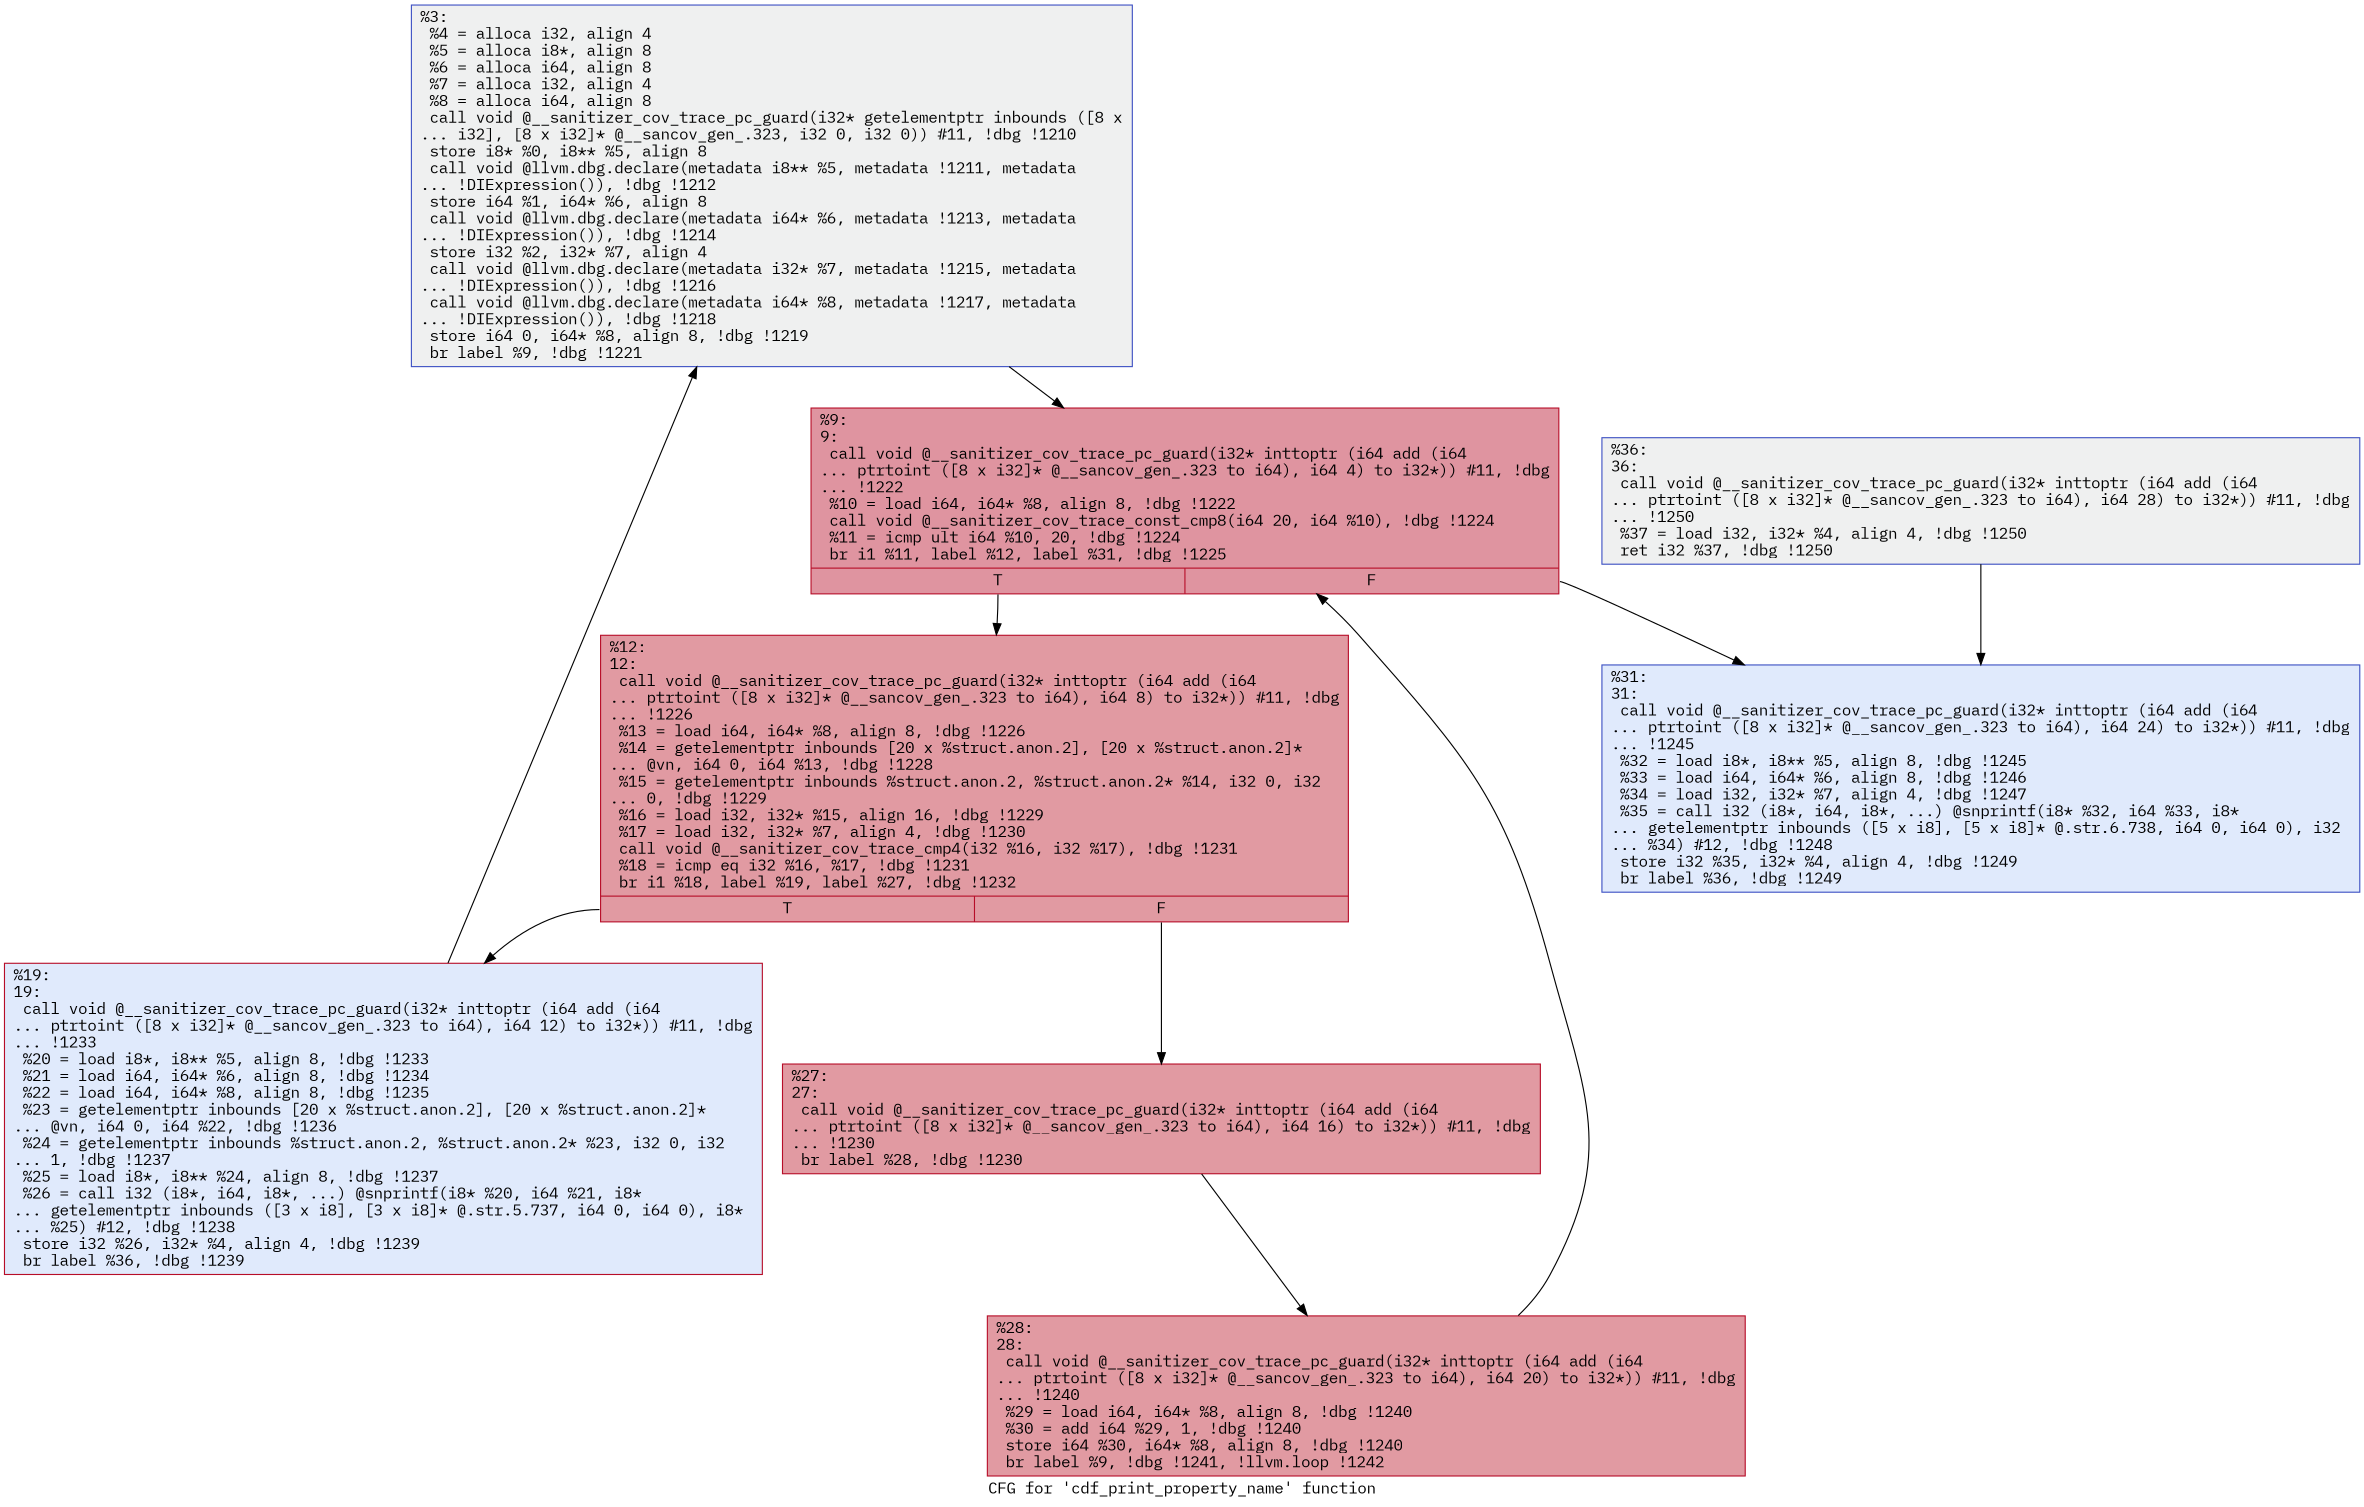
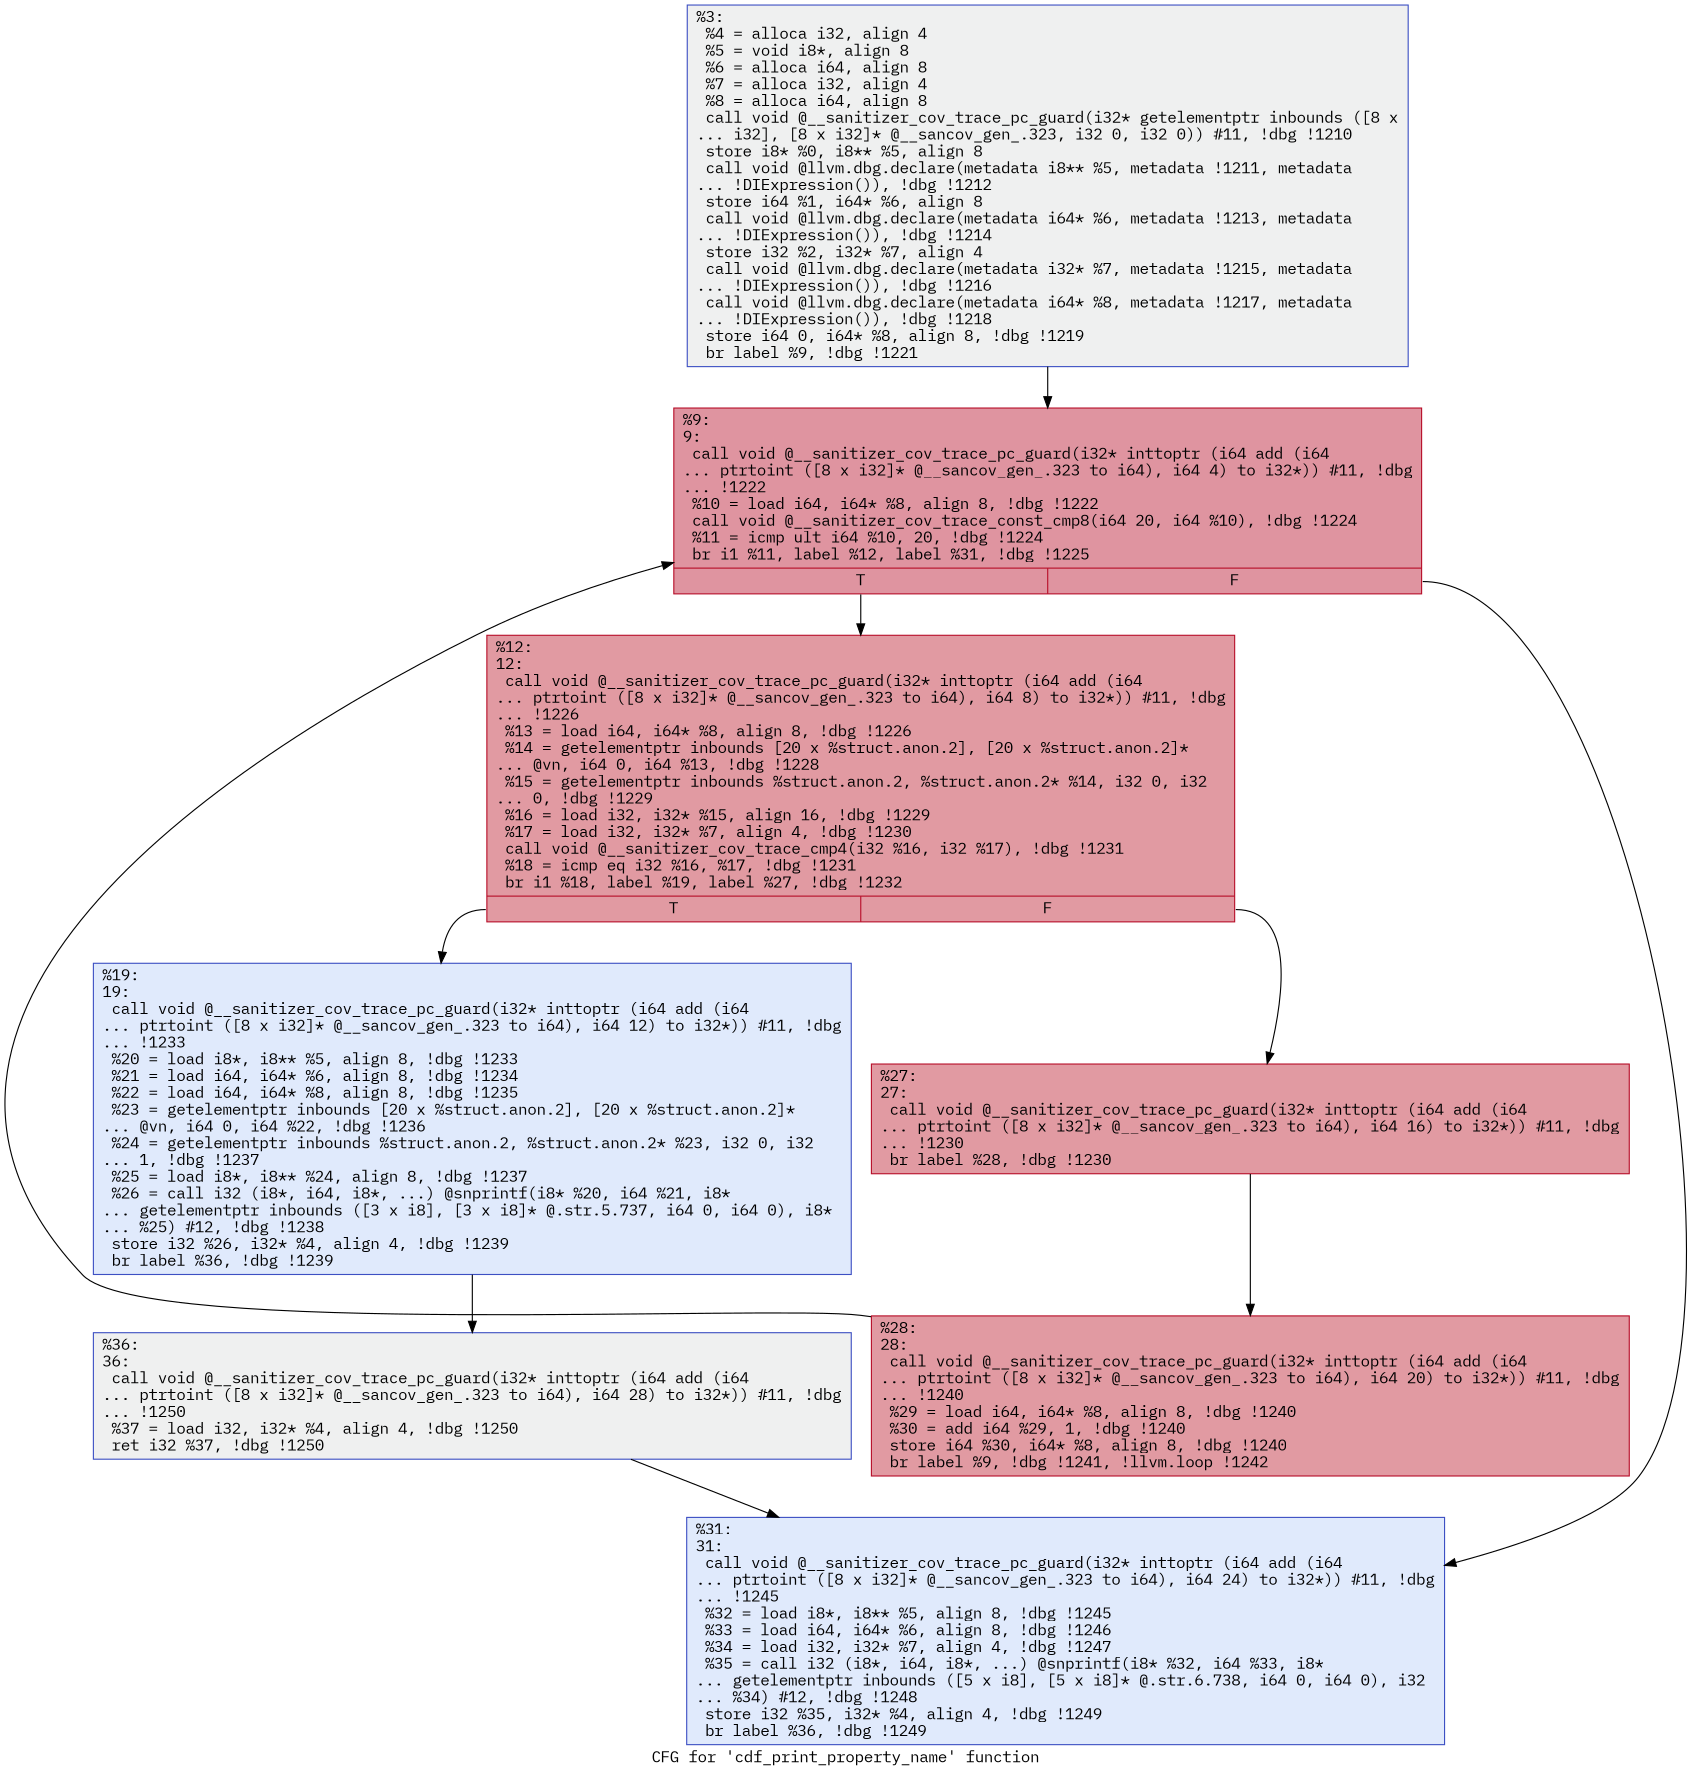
(536, 51) -> (803, 51)
(570, 670) -> (472, 1298)
(383, 1119) -> (472, 1119)
